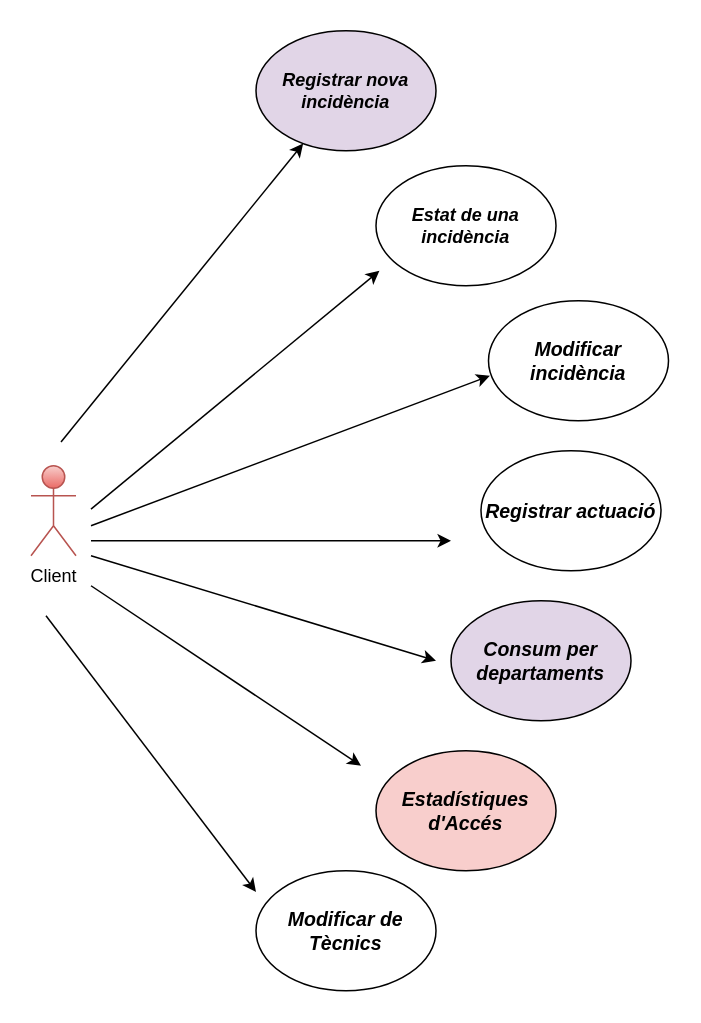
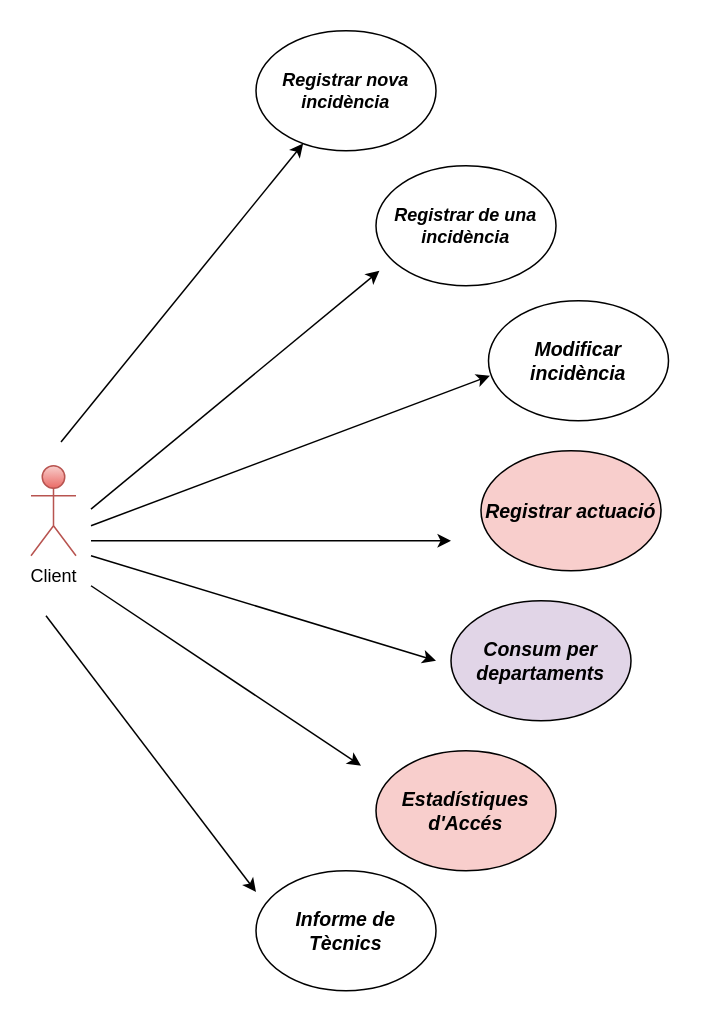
(346, 91) -> (346, 91)
(466, 226) -> (466, 226)
(571, 511) -> (571, 511)
(346, 931) -> (346, 931)
